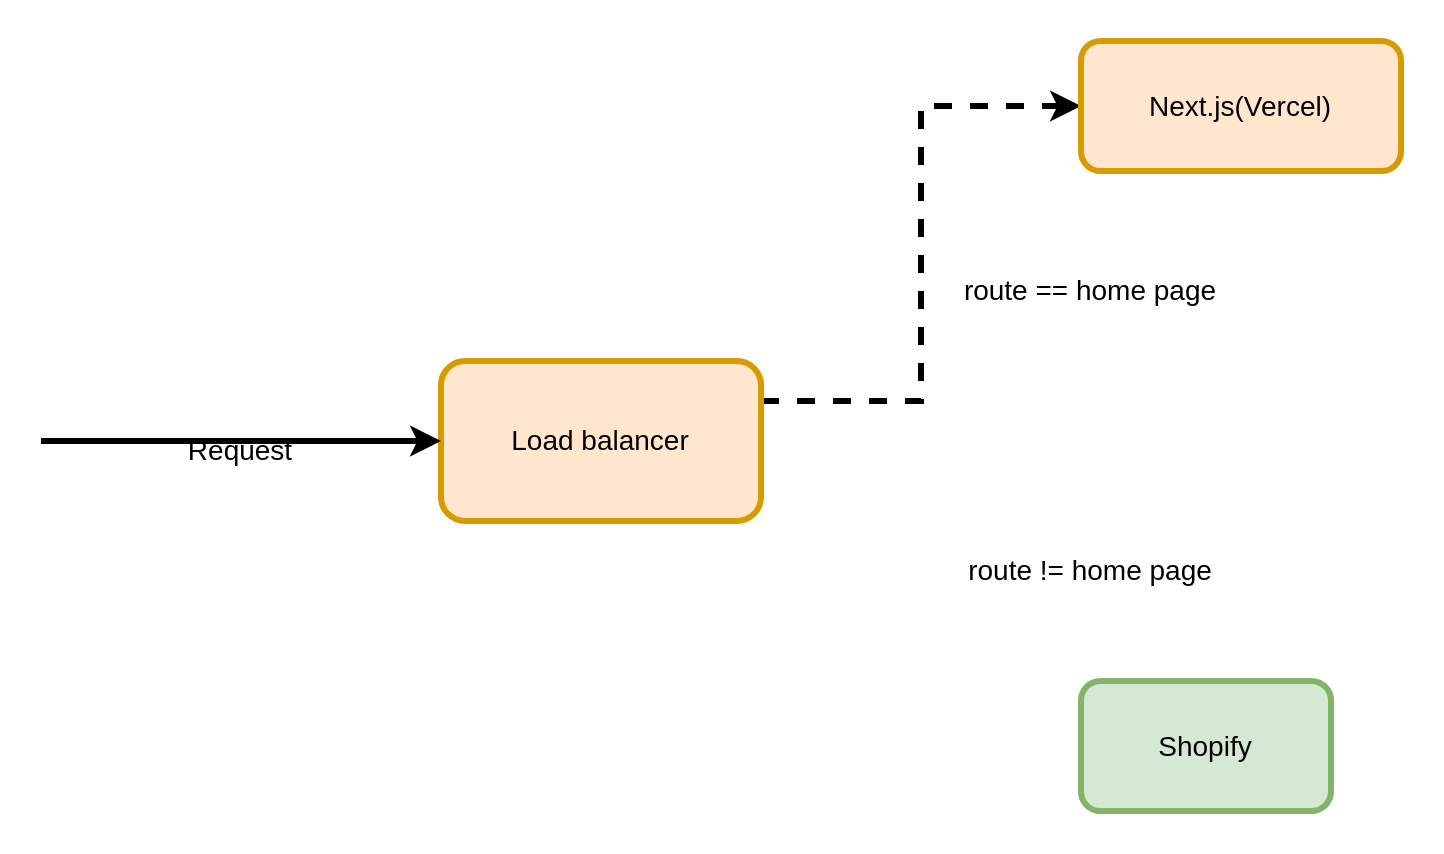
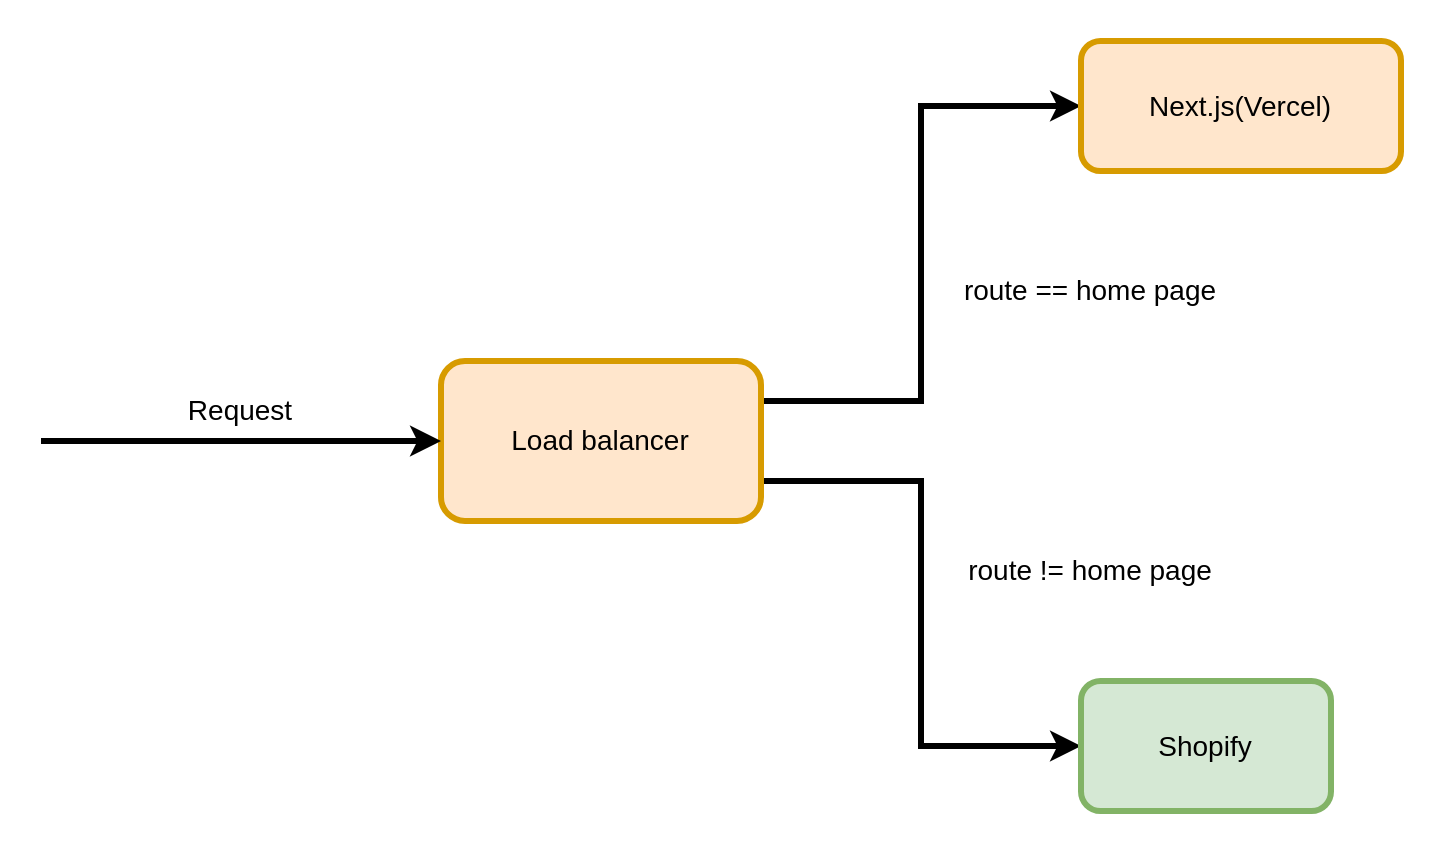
(787, 401) -> (787, 401)
(241, 451) -> (241, 411)
none -> (921, 603)
